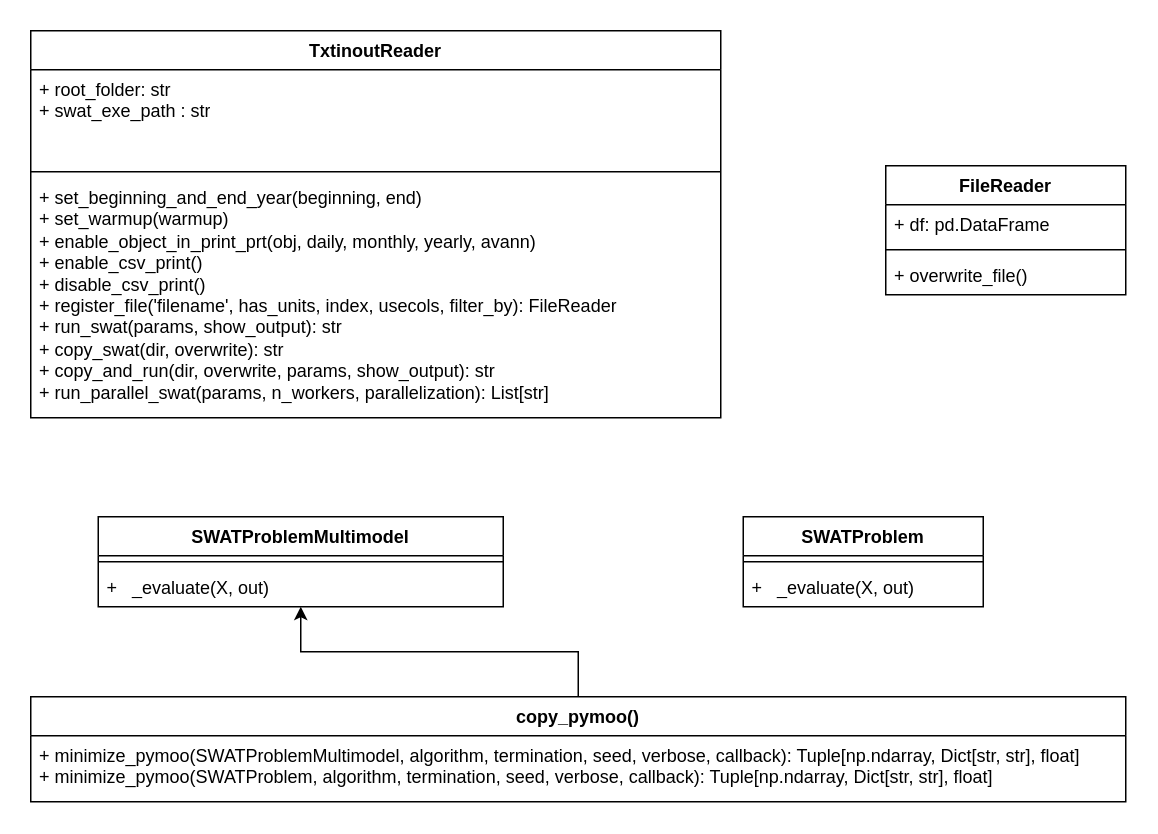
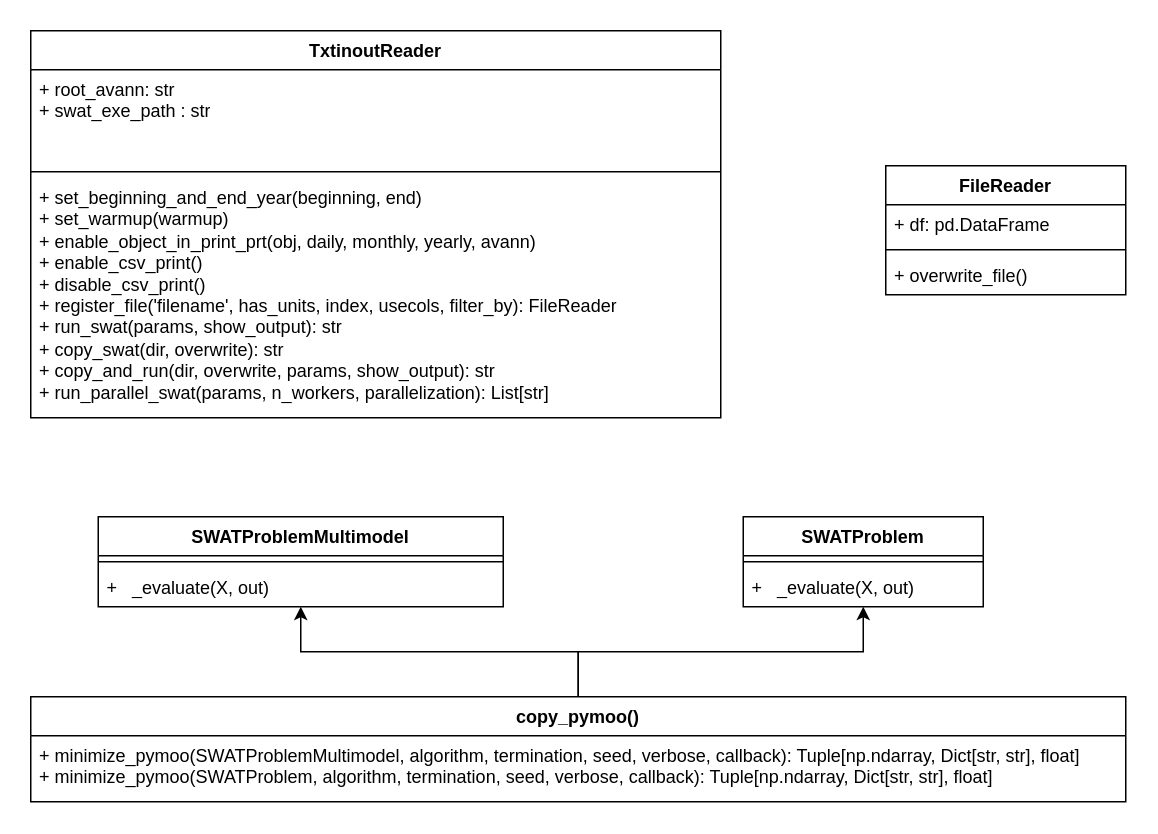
(136, 102) -> (136, 102)
none -> (739, 652)
